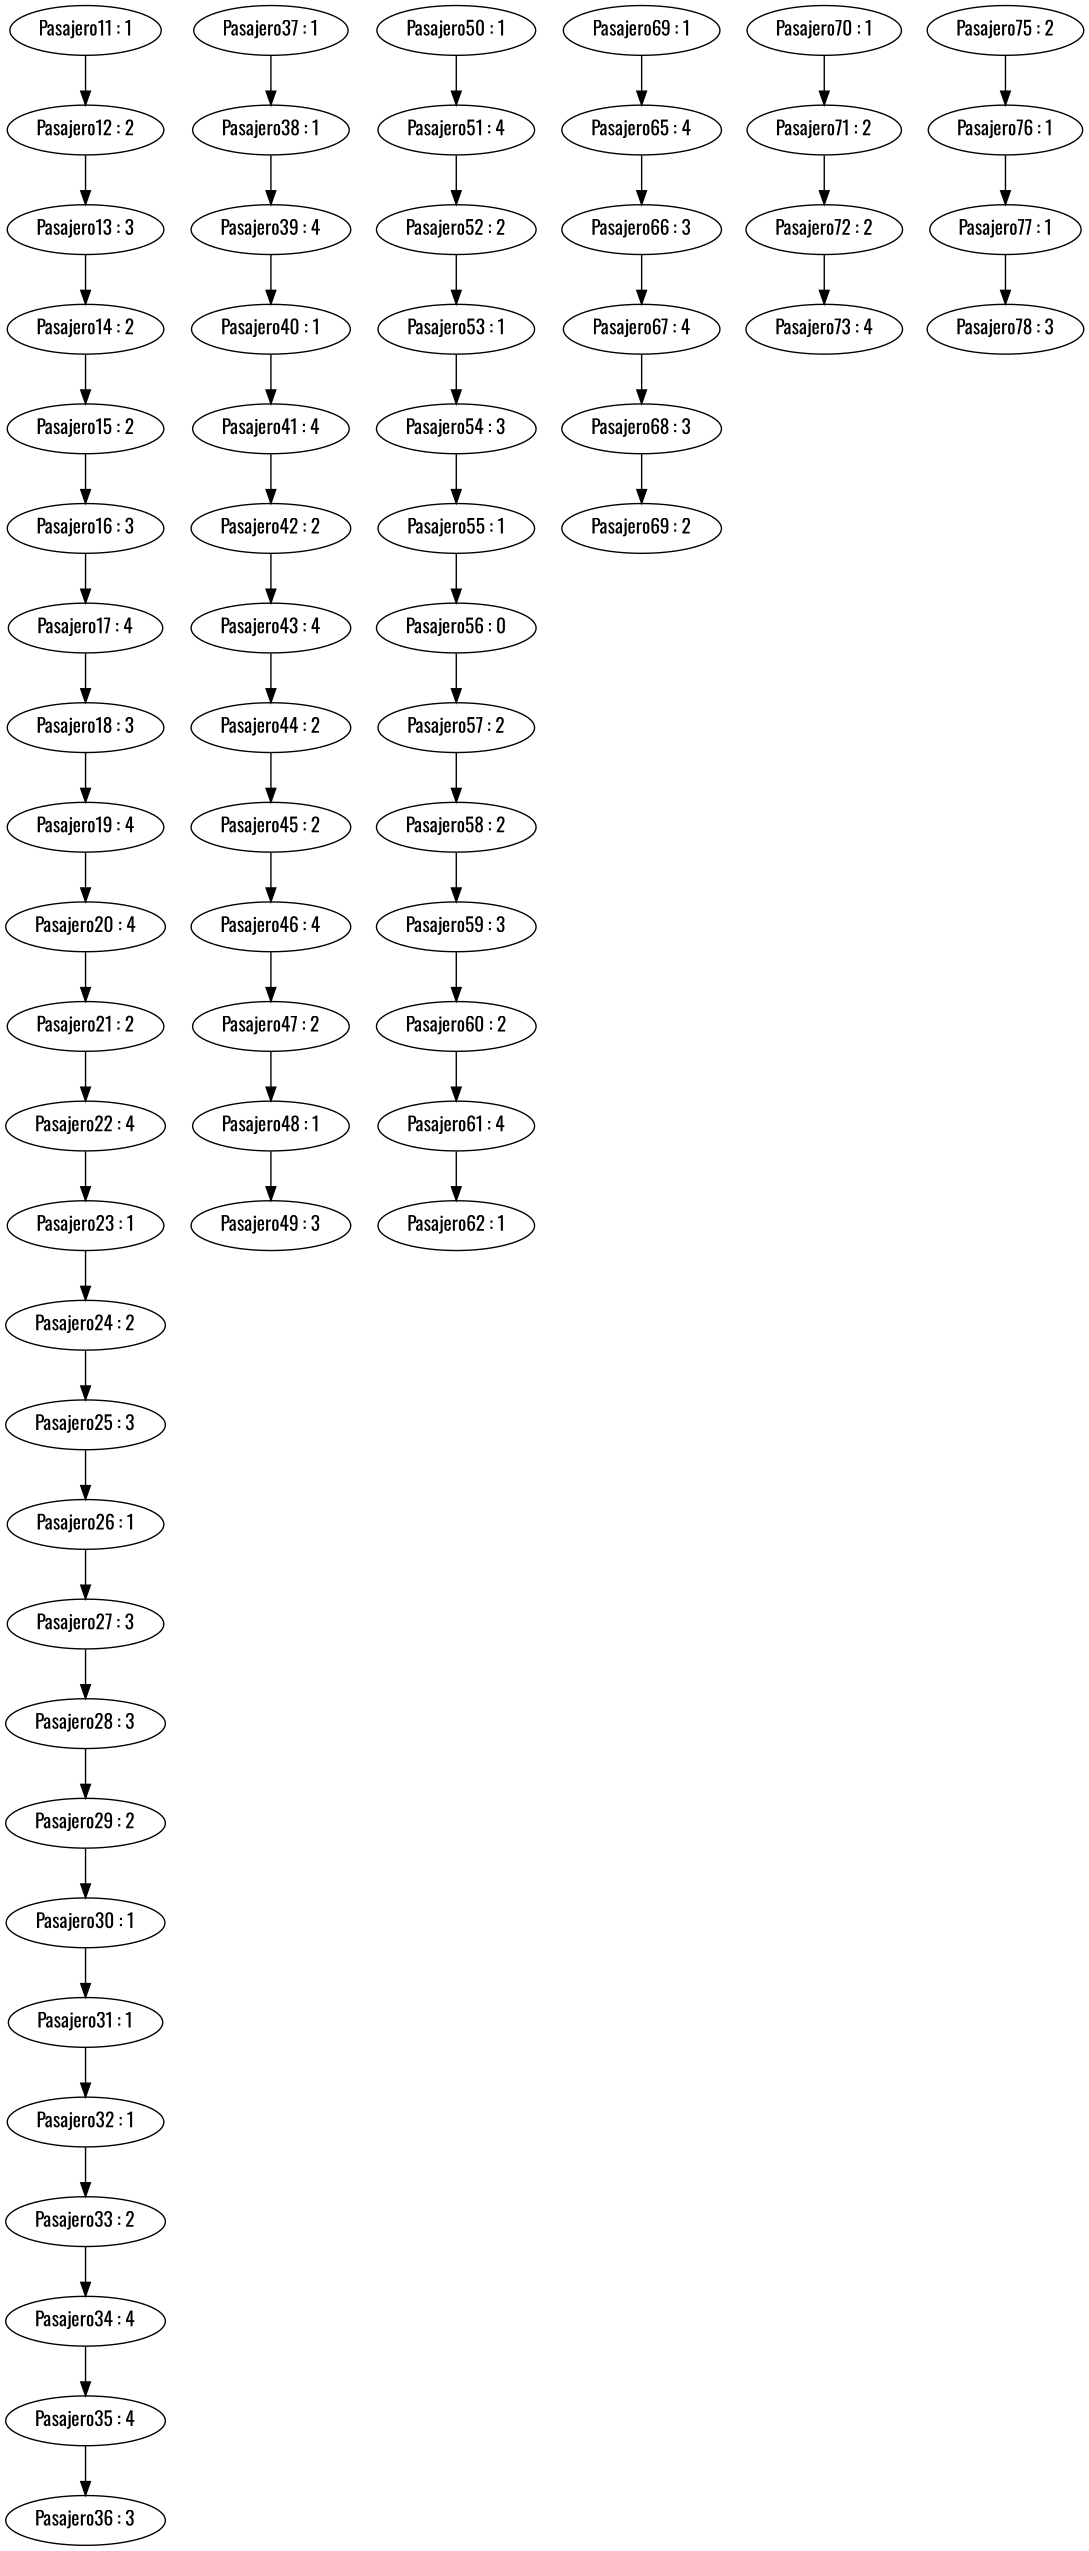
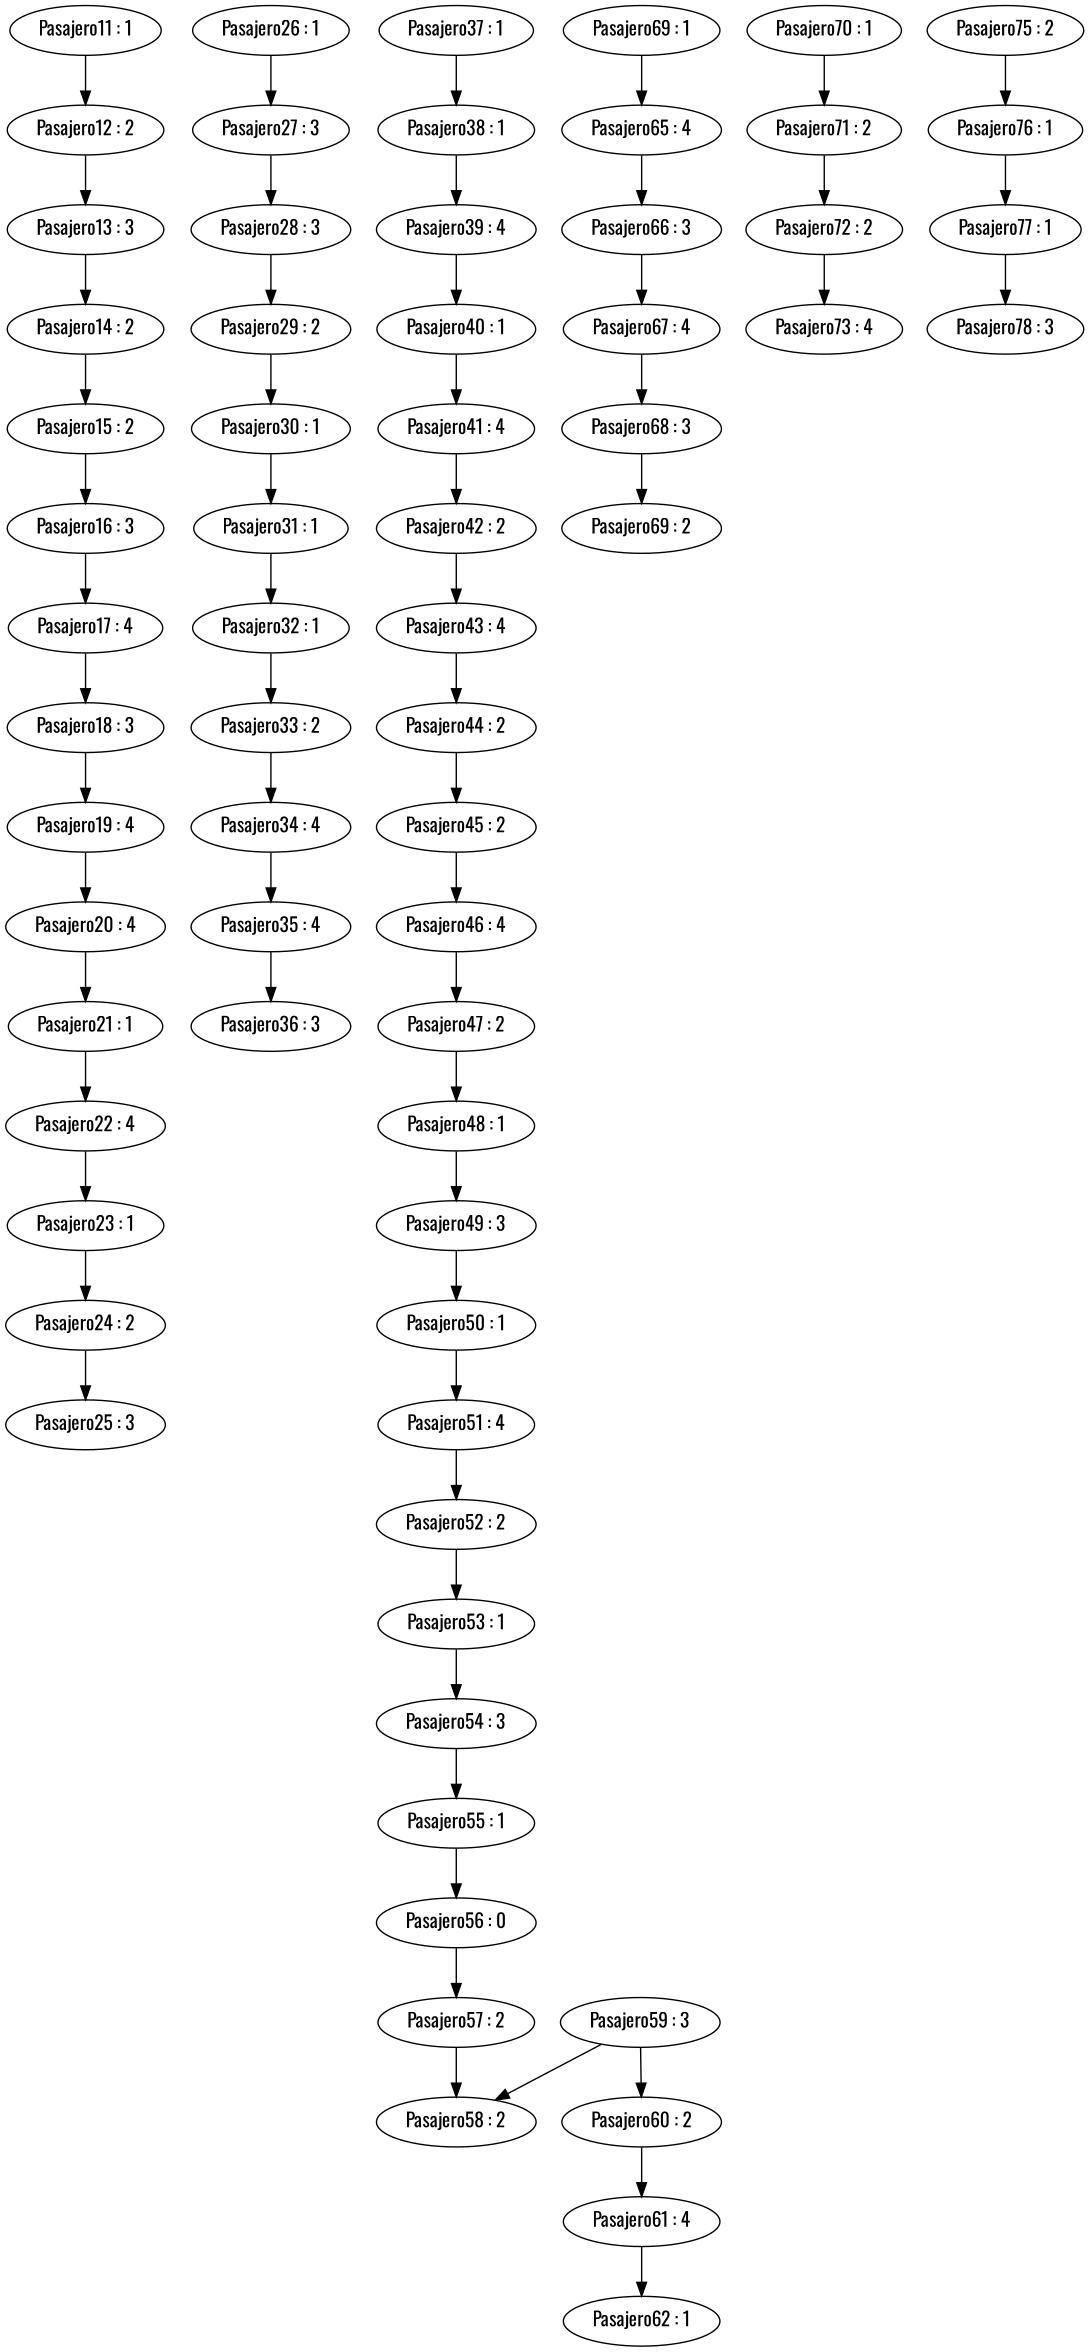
(456, 870) -> (555, 2069)
(86, 1026) -> (86, 1026)
none -> (456, 1269)
(86, 1468) -> none
